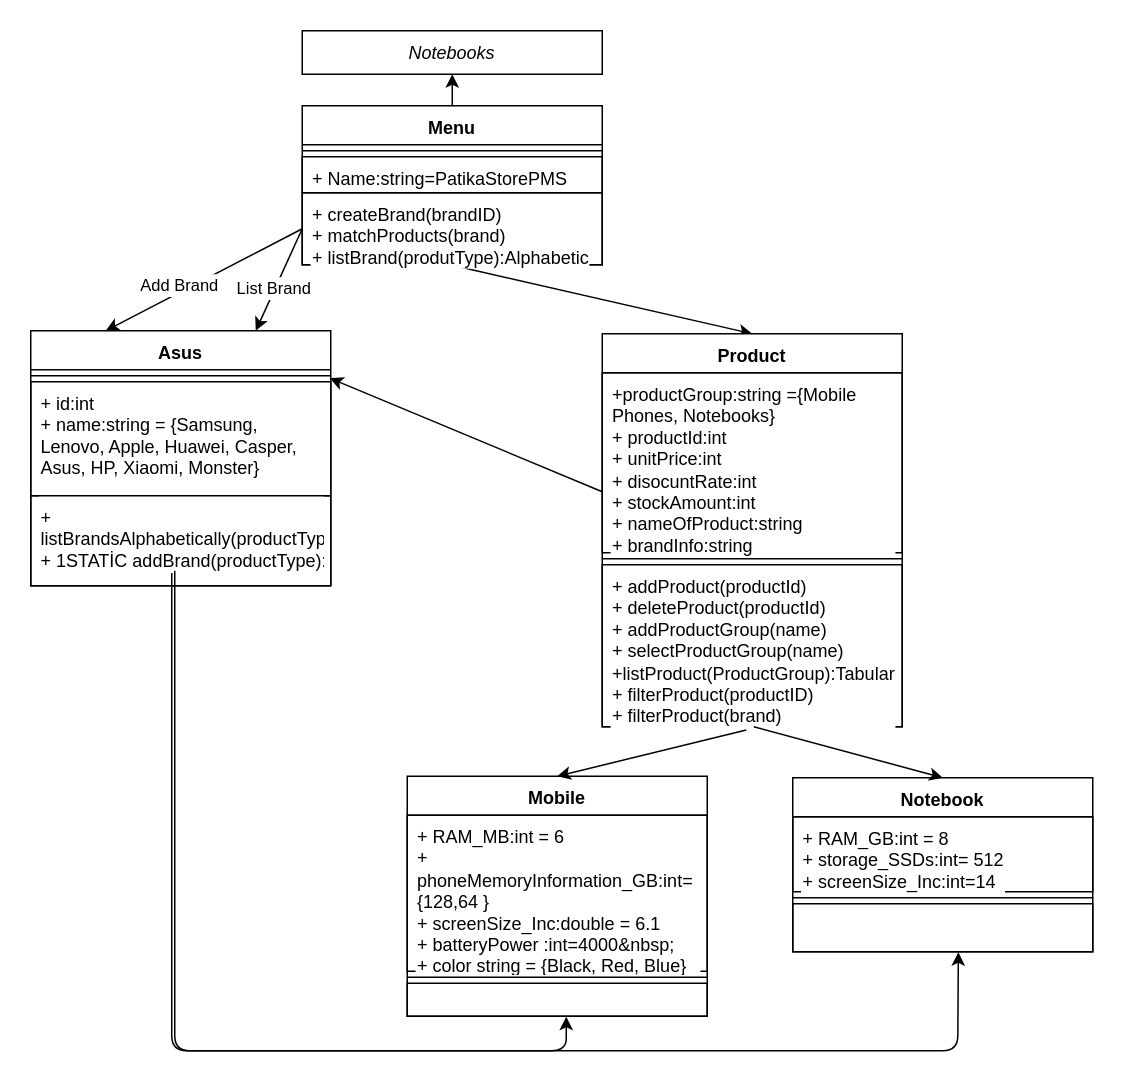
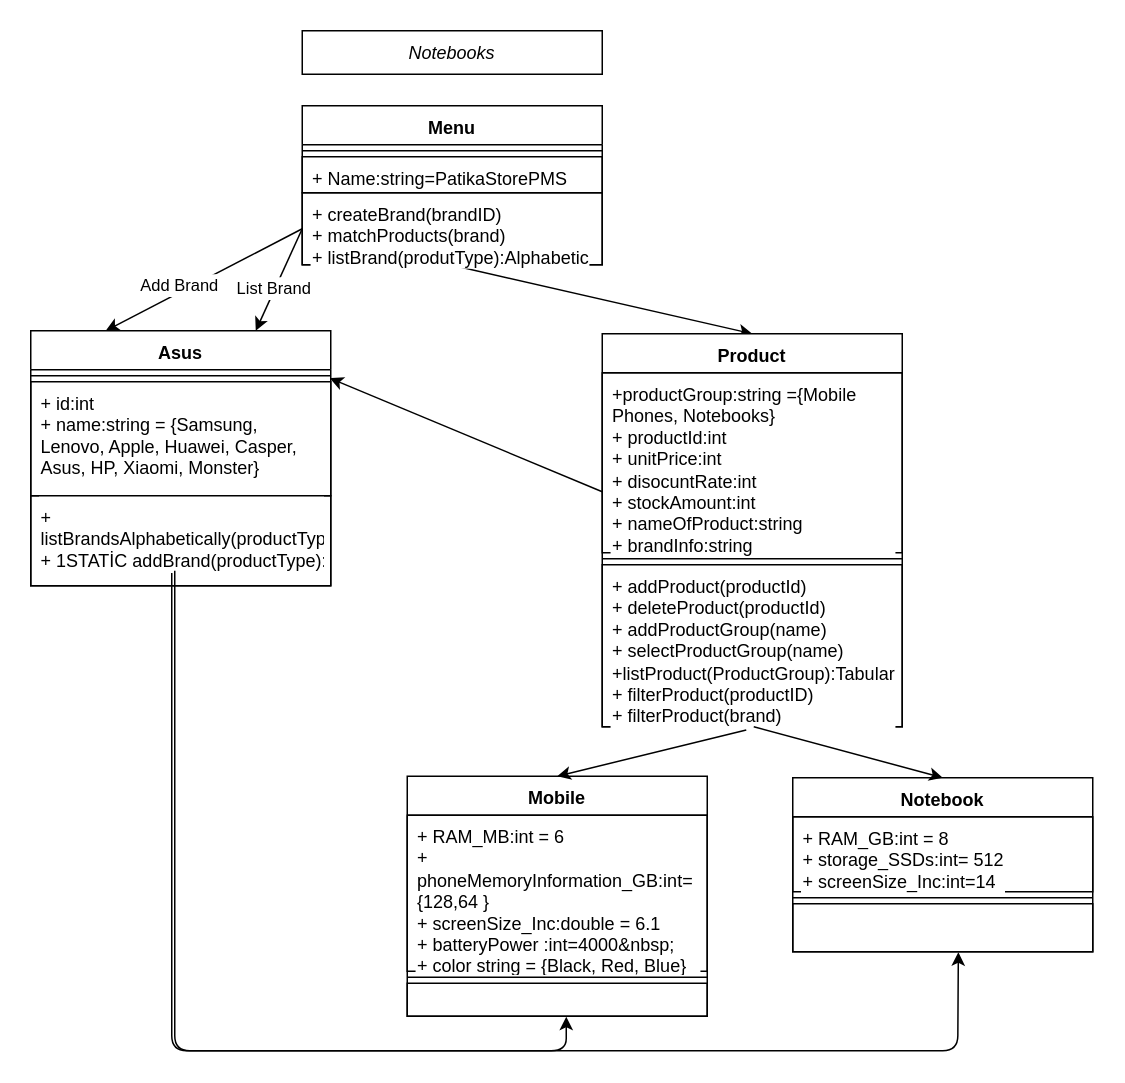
(452, 95) -> none
